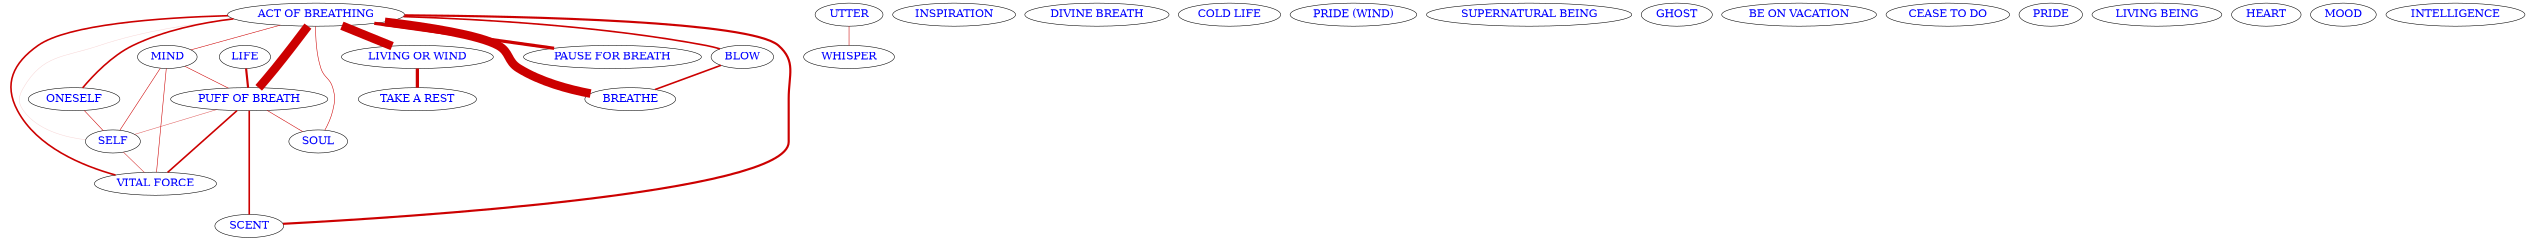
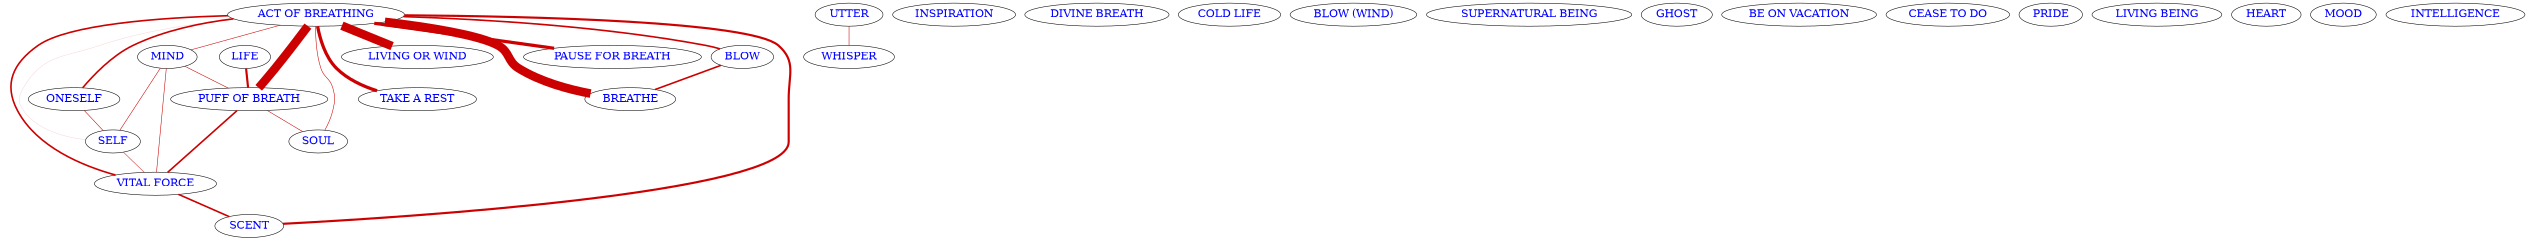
(1353, 15) -> (1353, 15)
(417, 78) -> (336, 68)
(176, 122) -> none
(249, 163) -> (204, 205)
